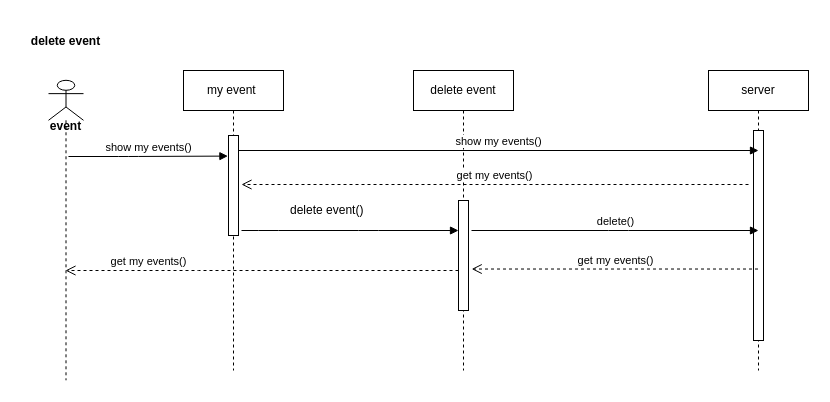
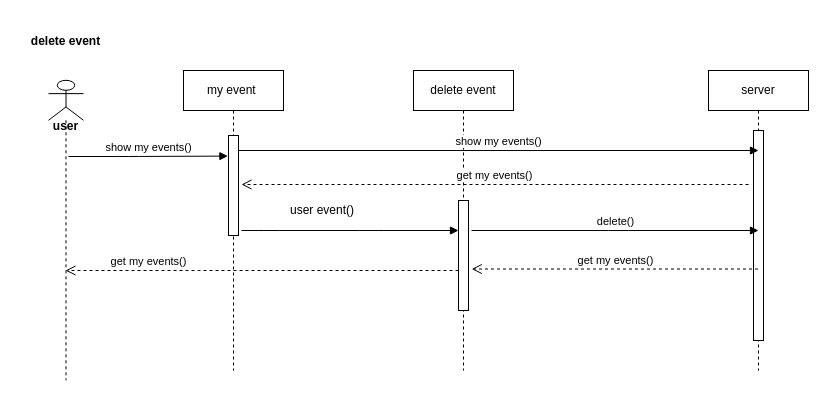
(66, 126) -> (66, 126)
(334, 211) -> (329, 211)
